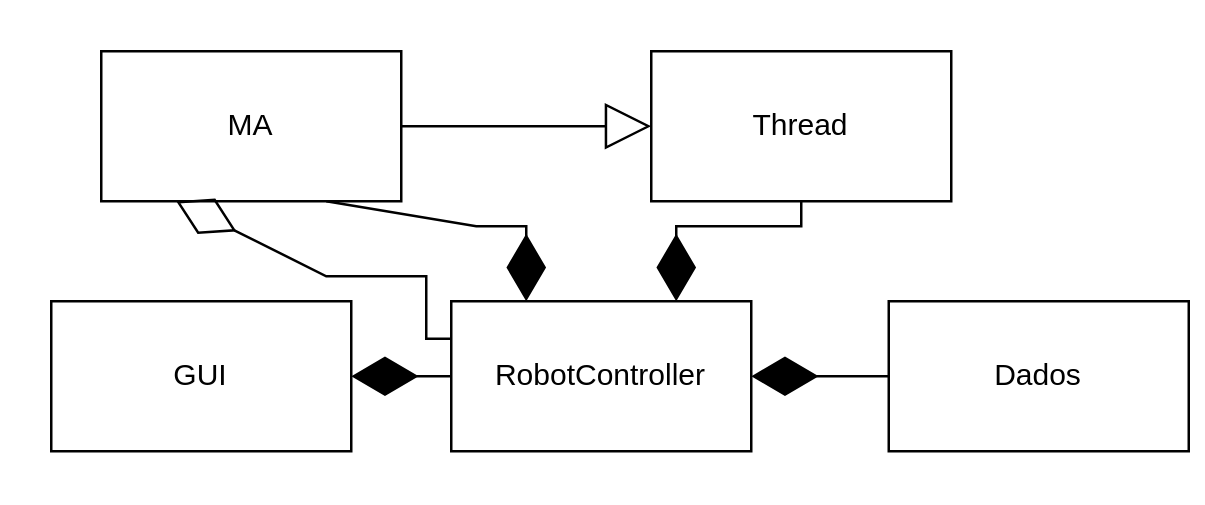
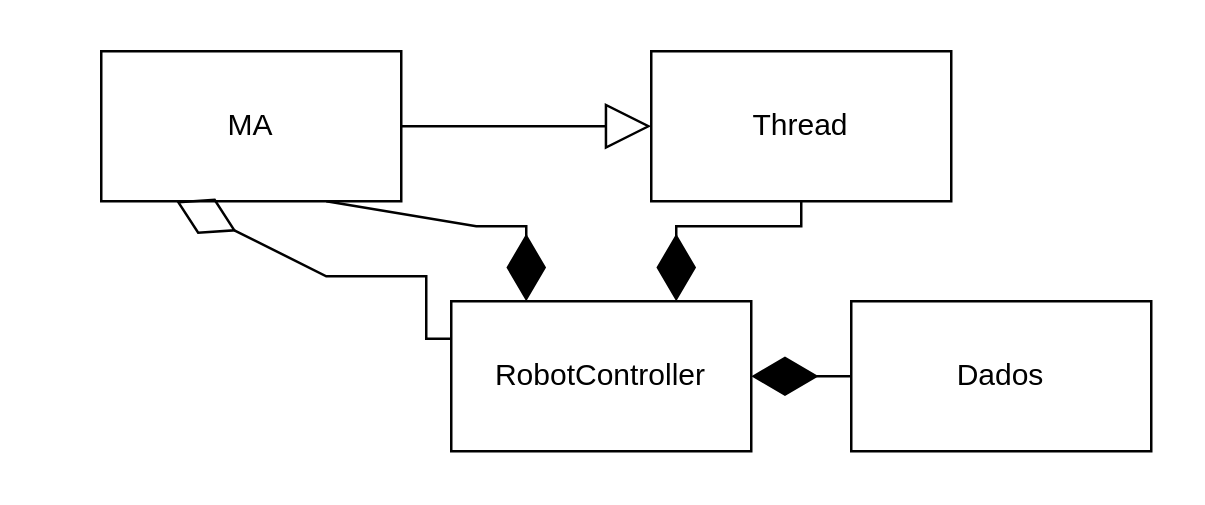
(201, 376) -> none
(434, 376) -> none
(1039, 376) -> (1001, 376)
